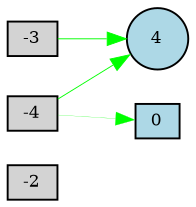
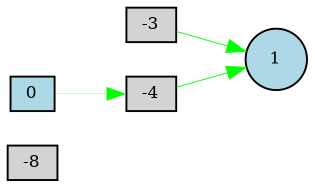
(158, 39) -> (276, 59)
(87, 117) -> (81, 94)
(33, 182) -> (33, 163)
